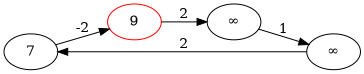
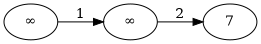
(134, 22) -> none
